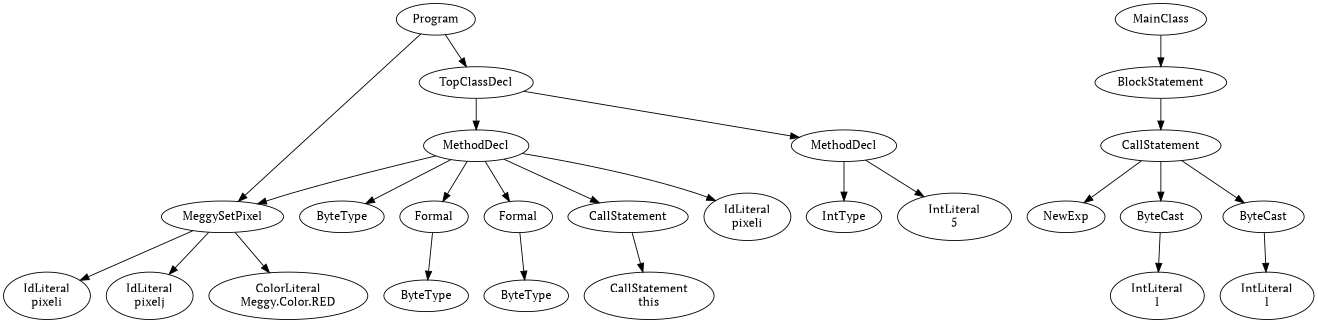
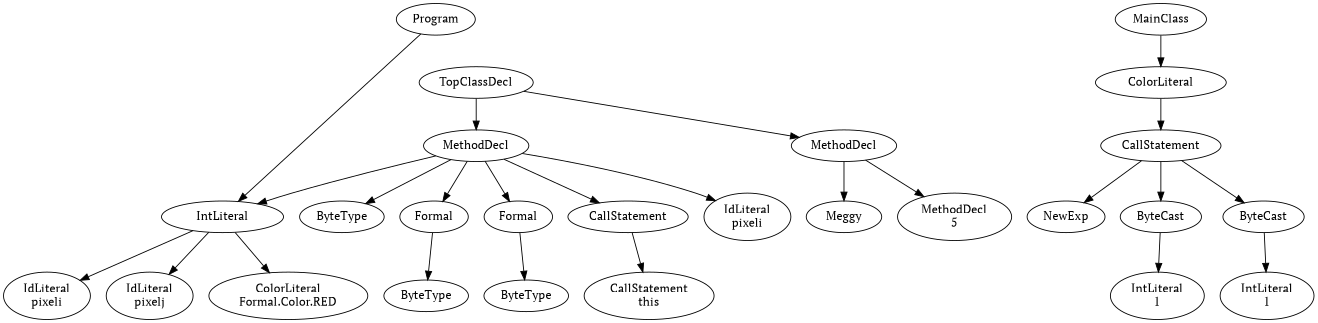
(453, 47) -> none
(1161, 83) -> (1161, 83)
(223, 217) -> (223, 217)
(844, 217) -> (844, 217)
(955, 217) -> (955, 217)
(288, 296) -> (288, 296)
